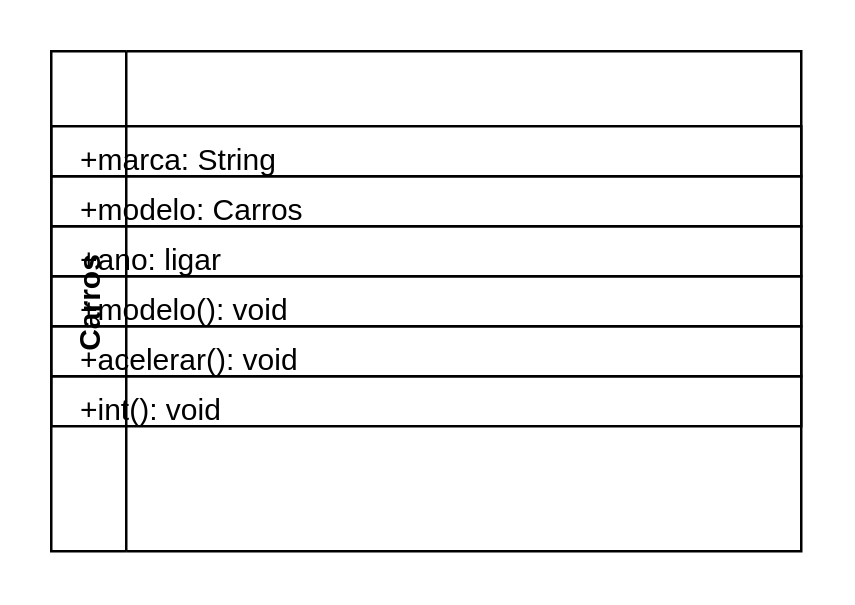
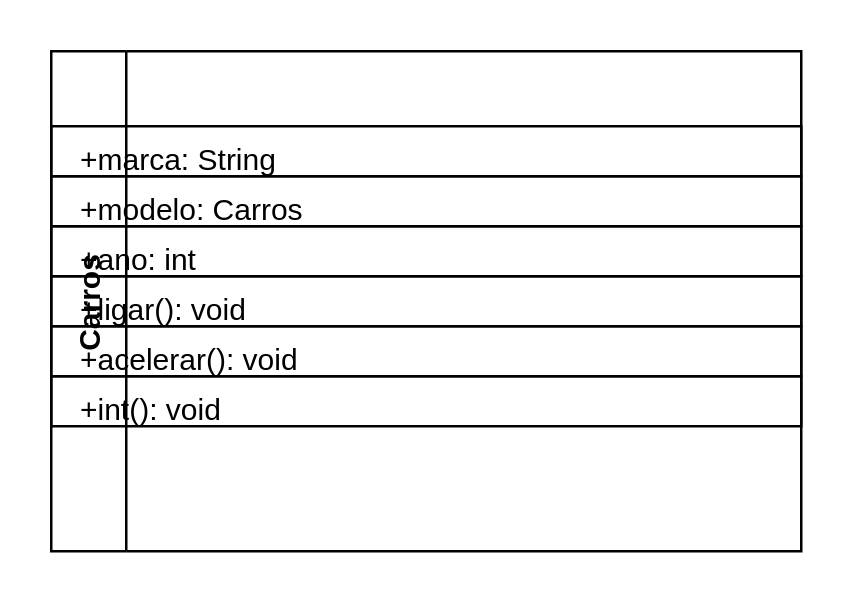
(157, 260) -> (144, 260)
(190, 310) -> (178, 310)
